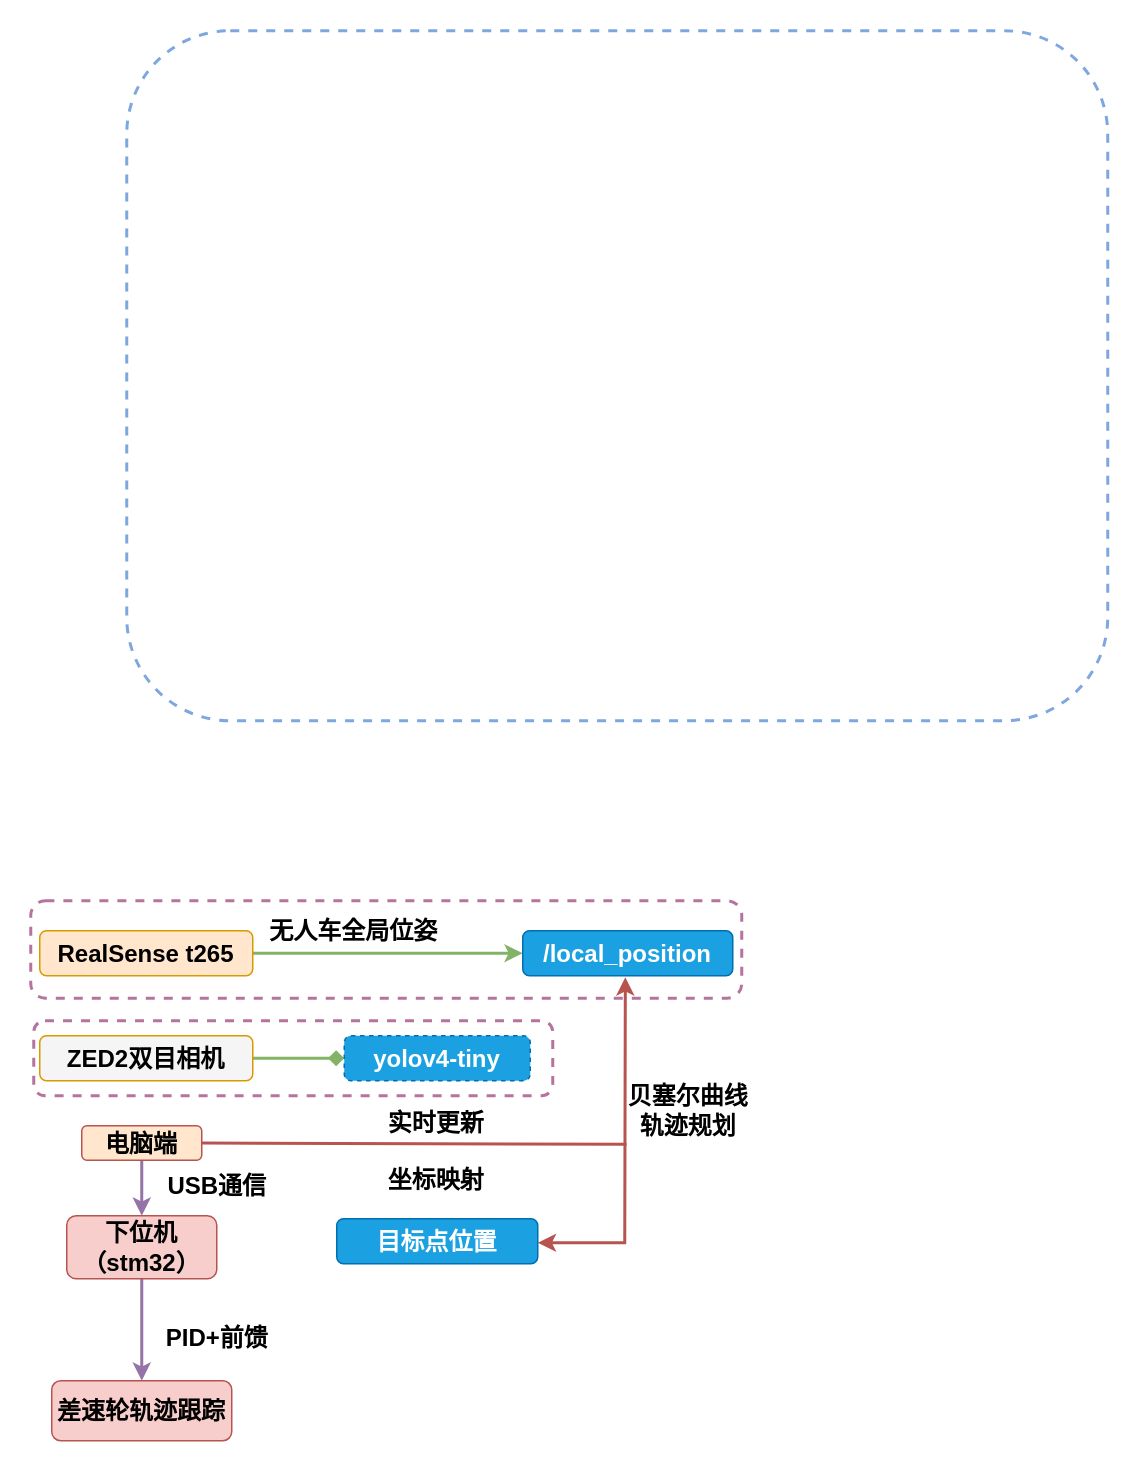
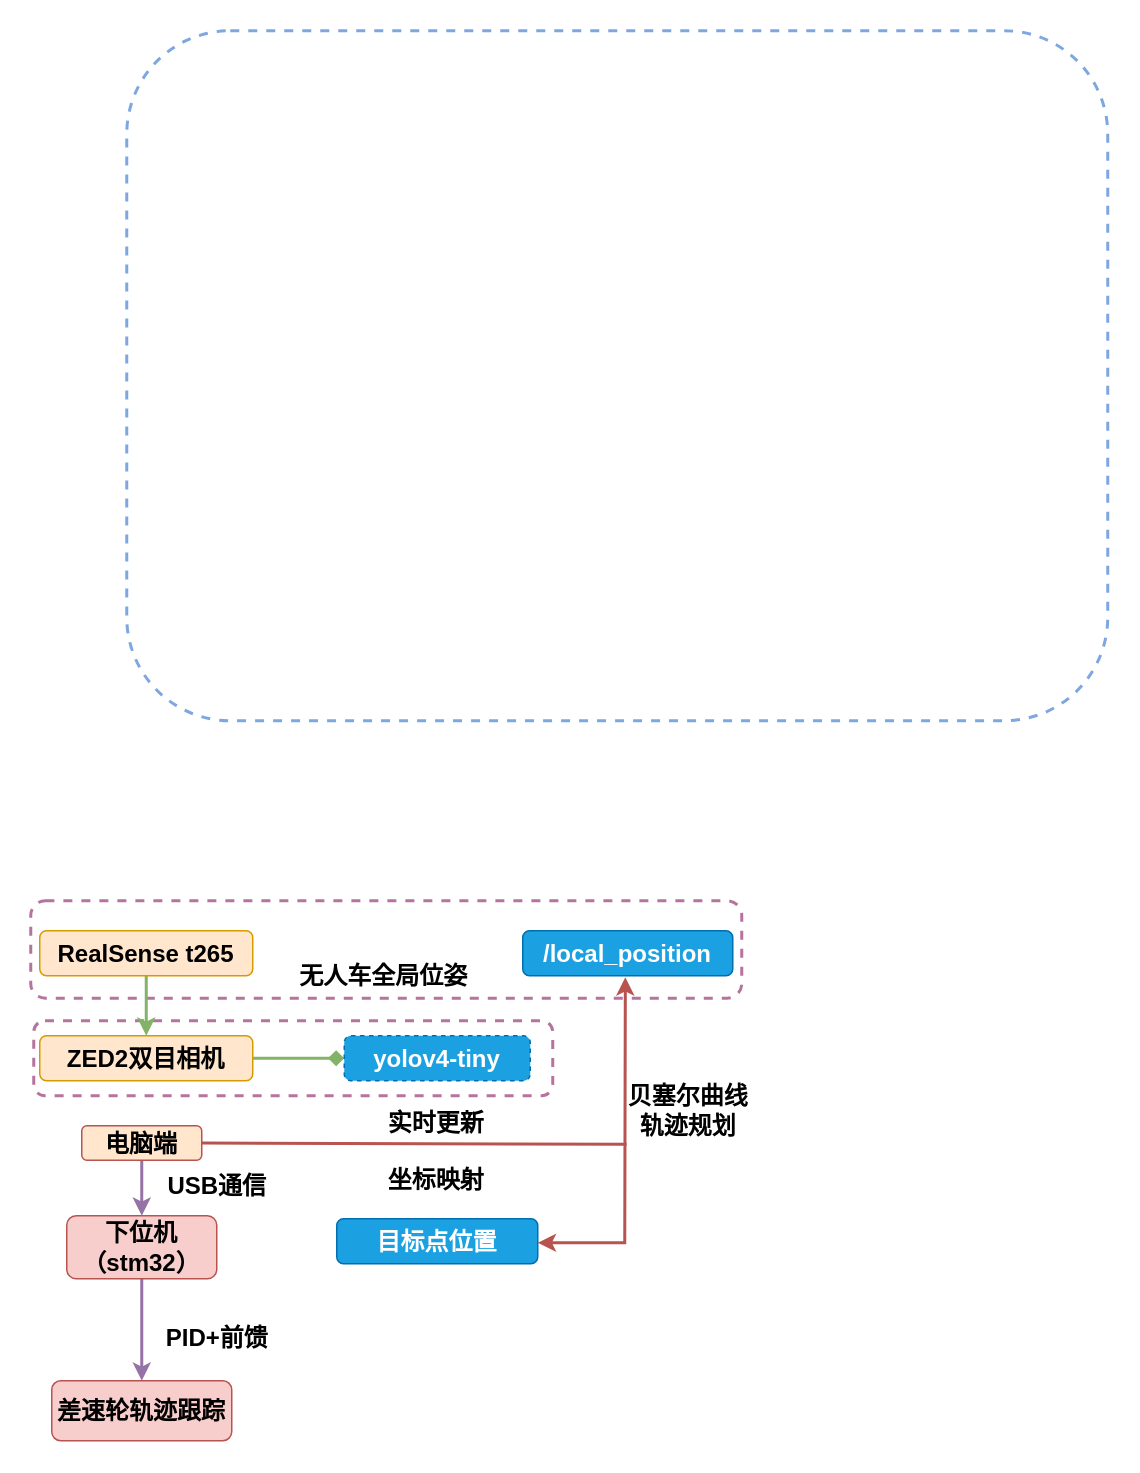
(354, 931) -> (384, 976)
(381, 953) -> (146, 999)
(146, 1058) -> (146, 1058)
